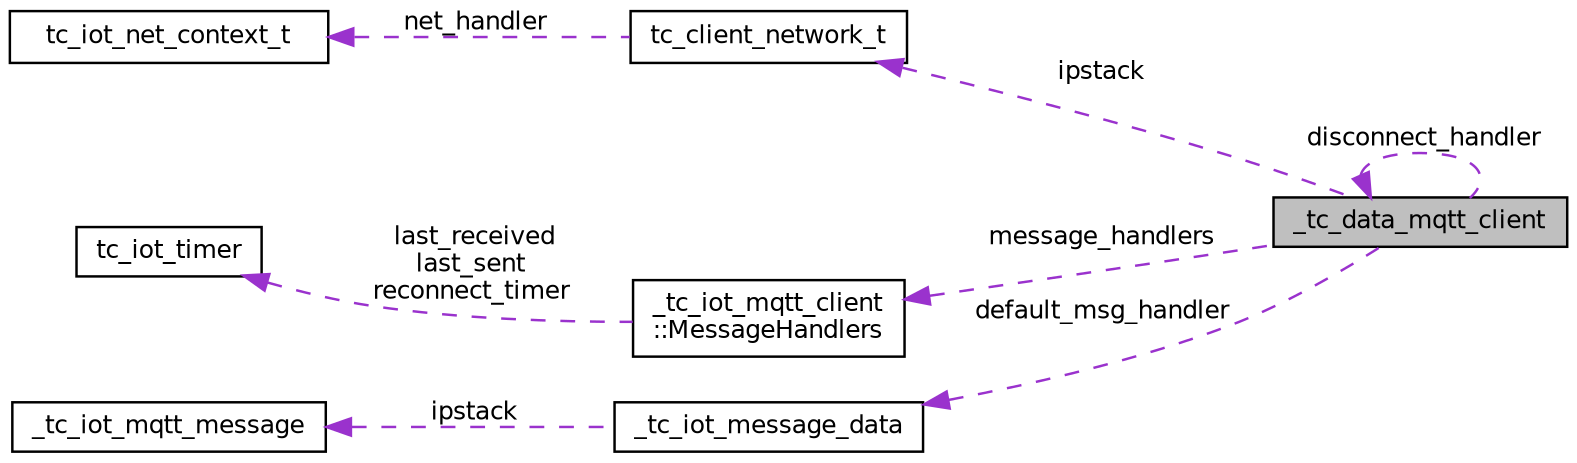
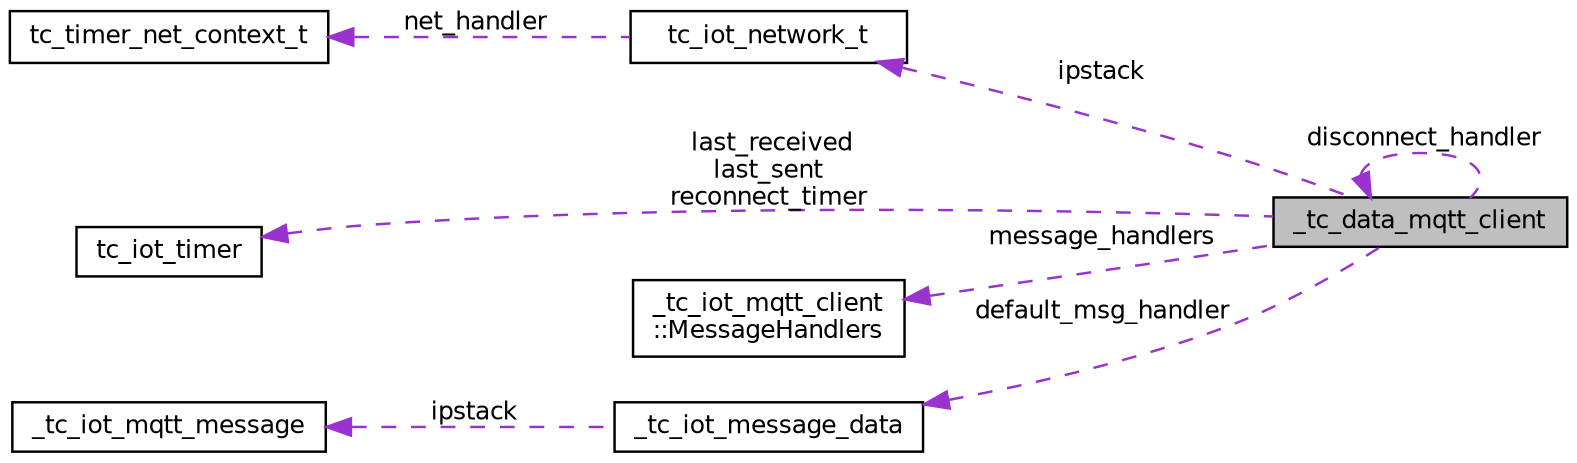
(169, 37) -> (169, 37)
(769, 37) -> (769, 37)
(449, 315) -> (780, 210)
